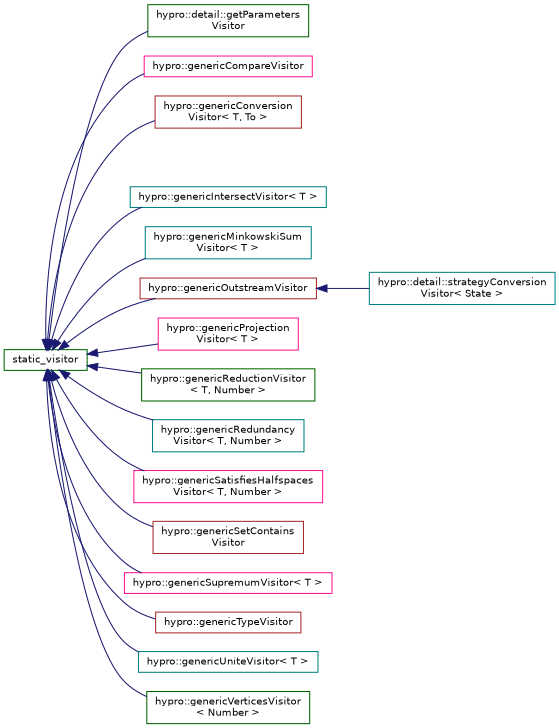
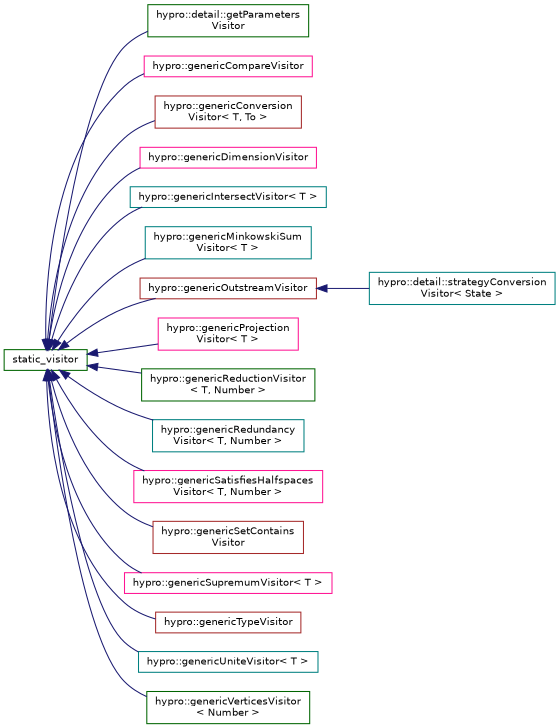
none -> (228, 158)
